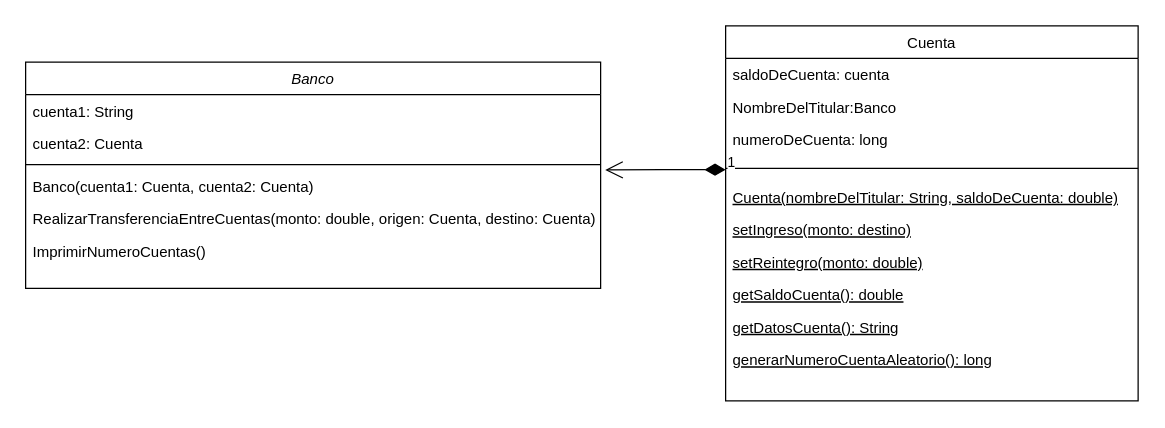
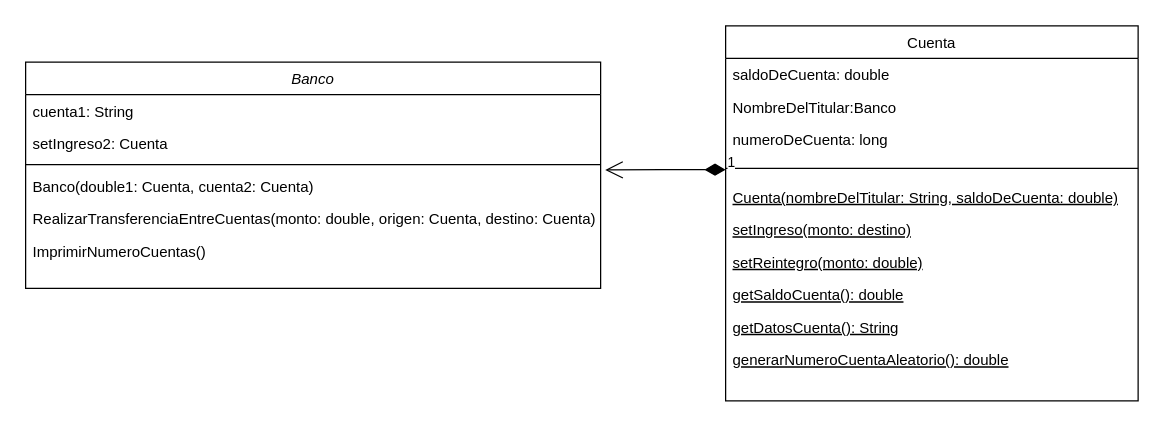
(815, 75) -> (813, 75)
(92, 144) -> (108, 144)
(185, 186) -> (183, 186)
(874, 360) -> (882, 360)
